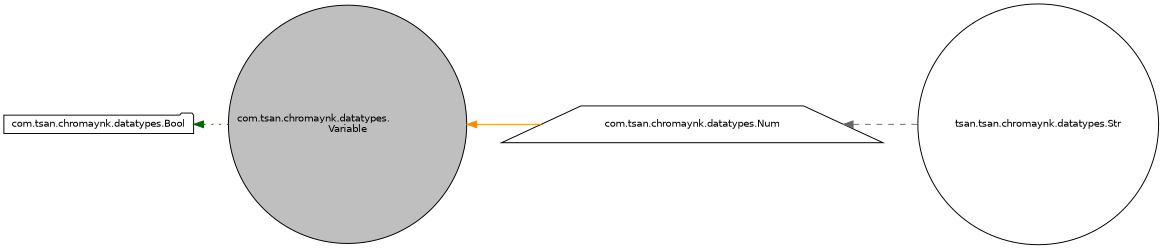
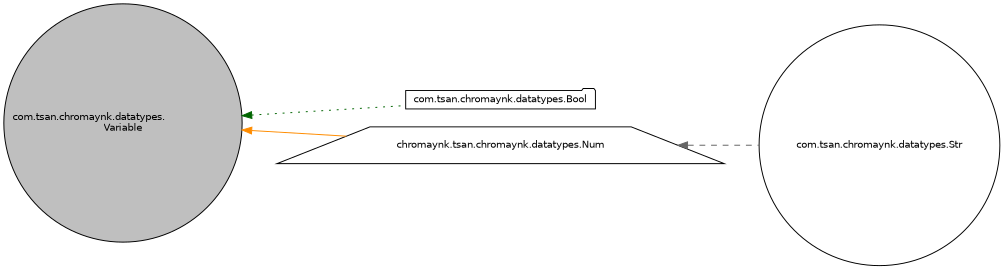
(216, 124) -> (329, 110)
(692, 124) -> (501, 145)
(1038, 124) -> (879, 145)
